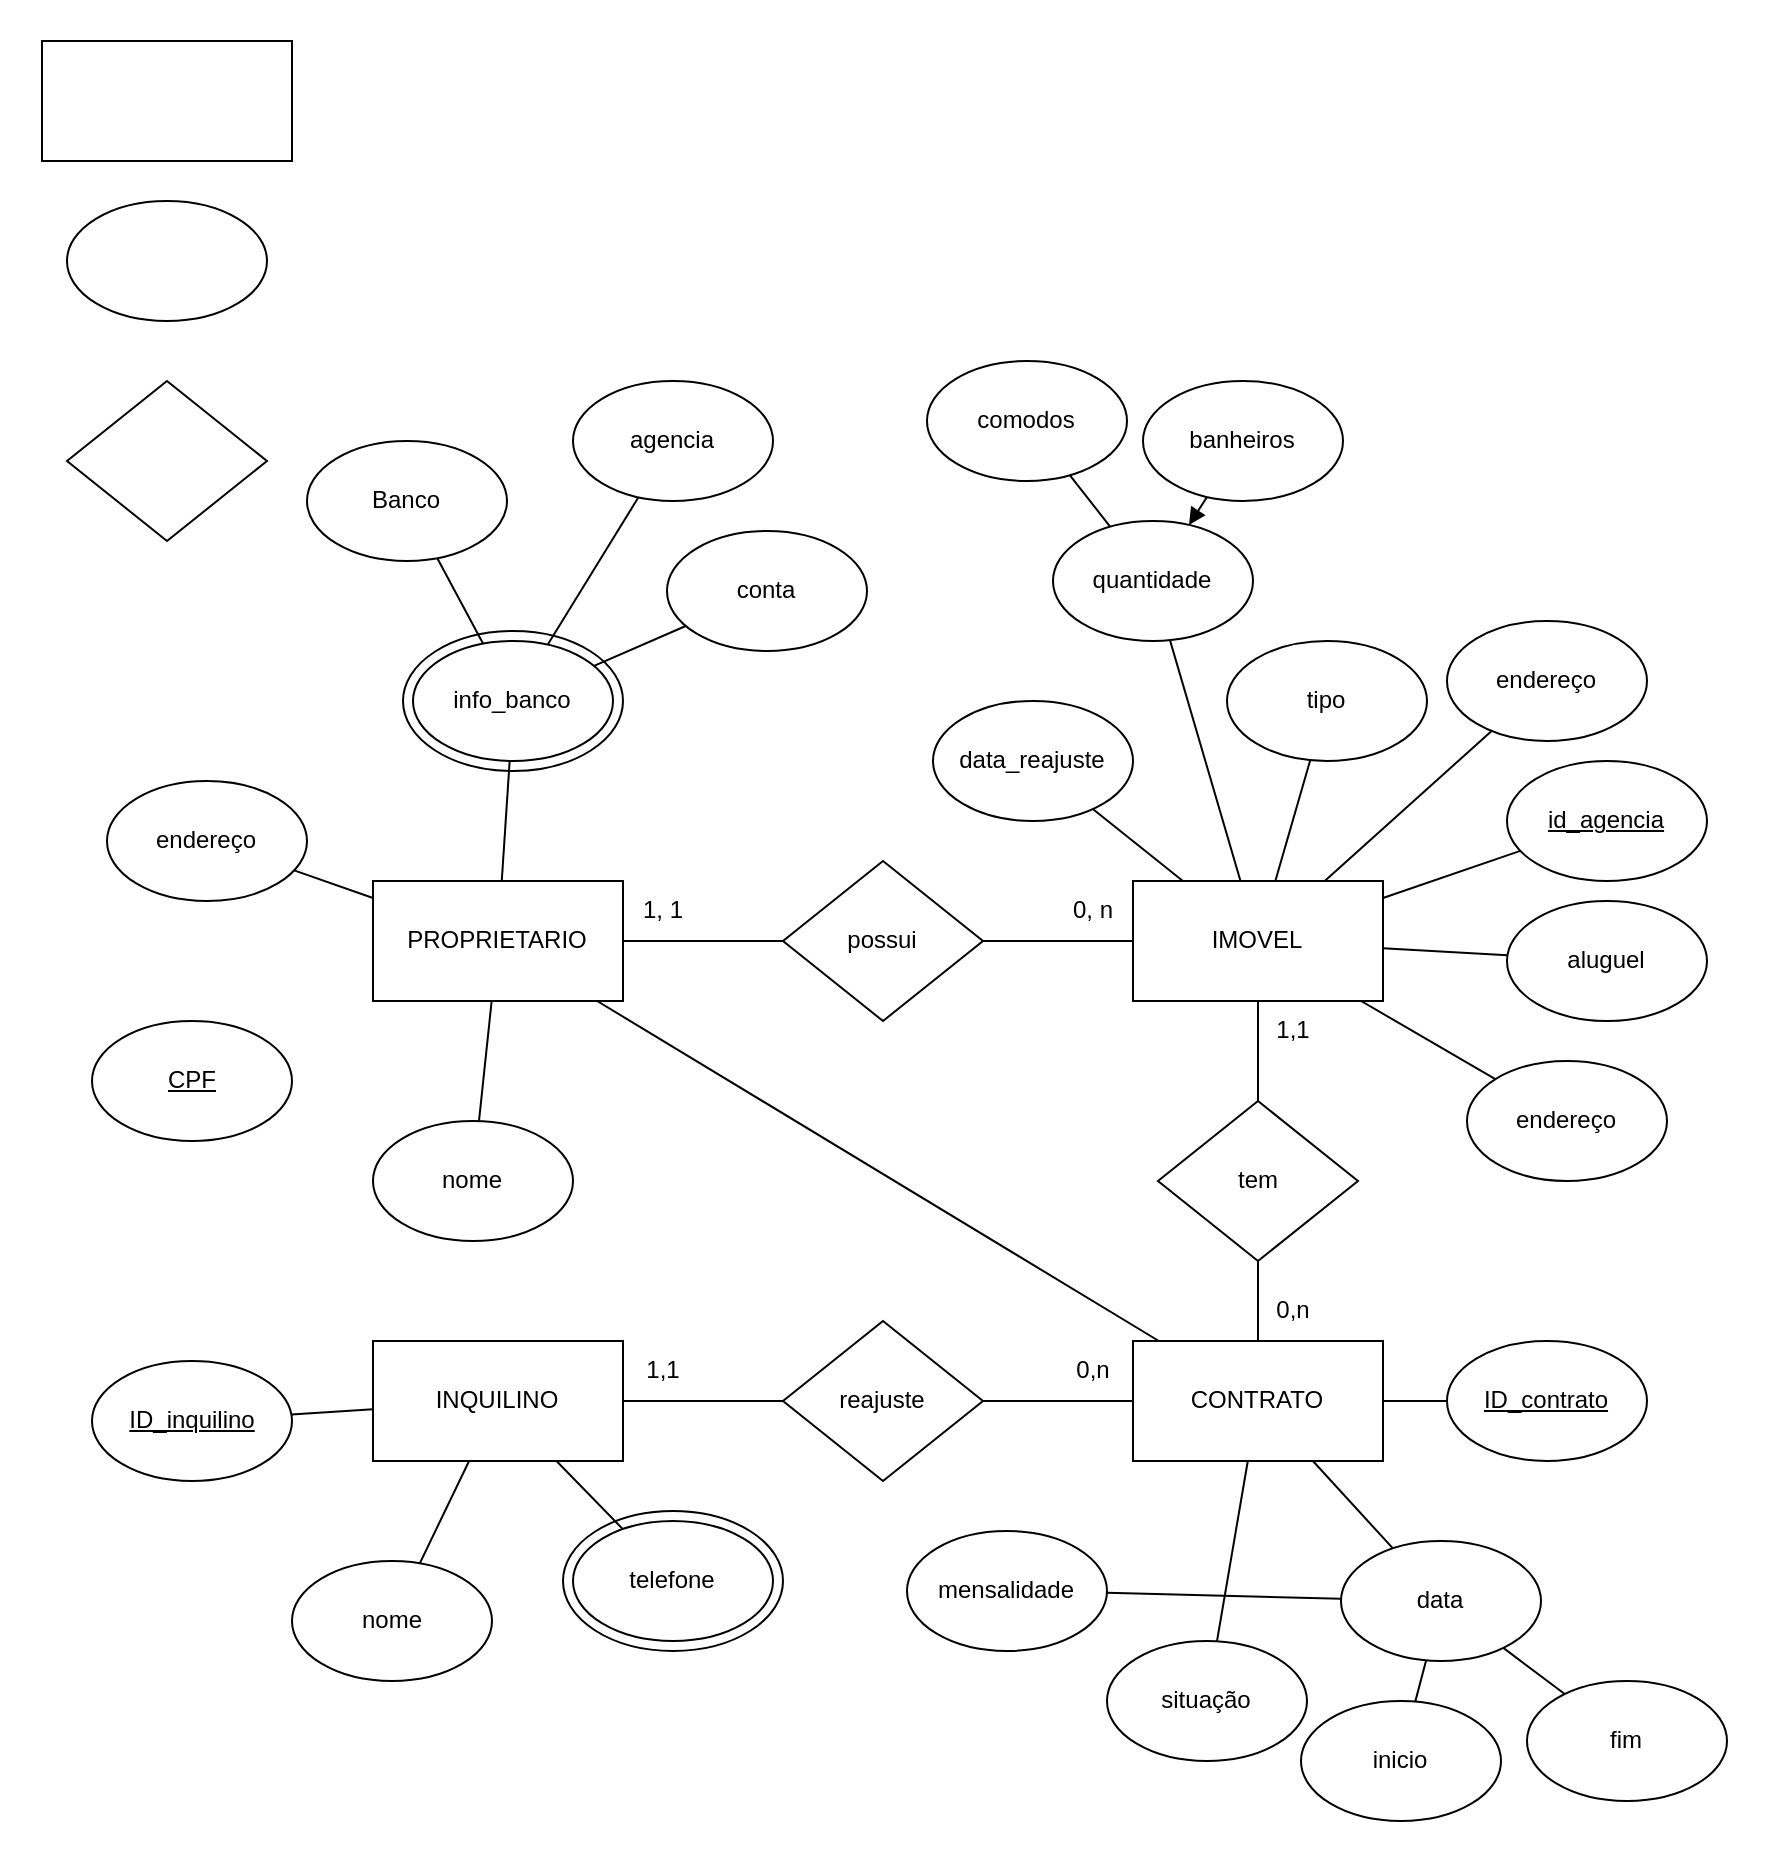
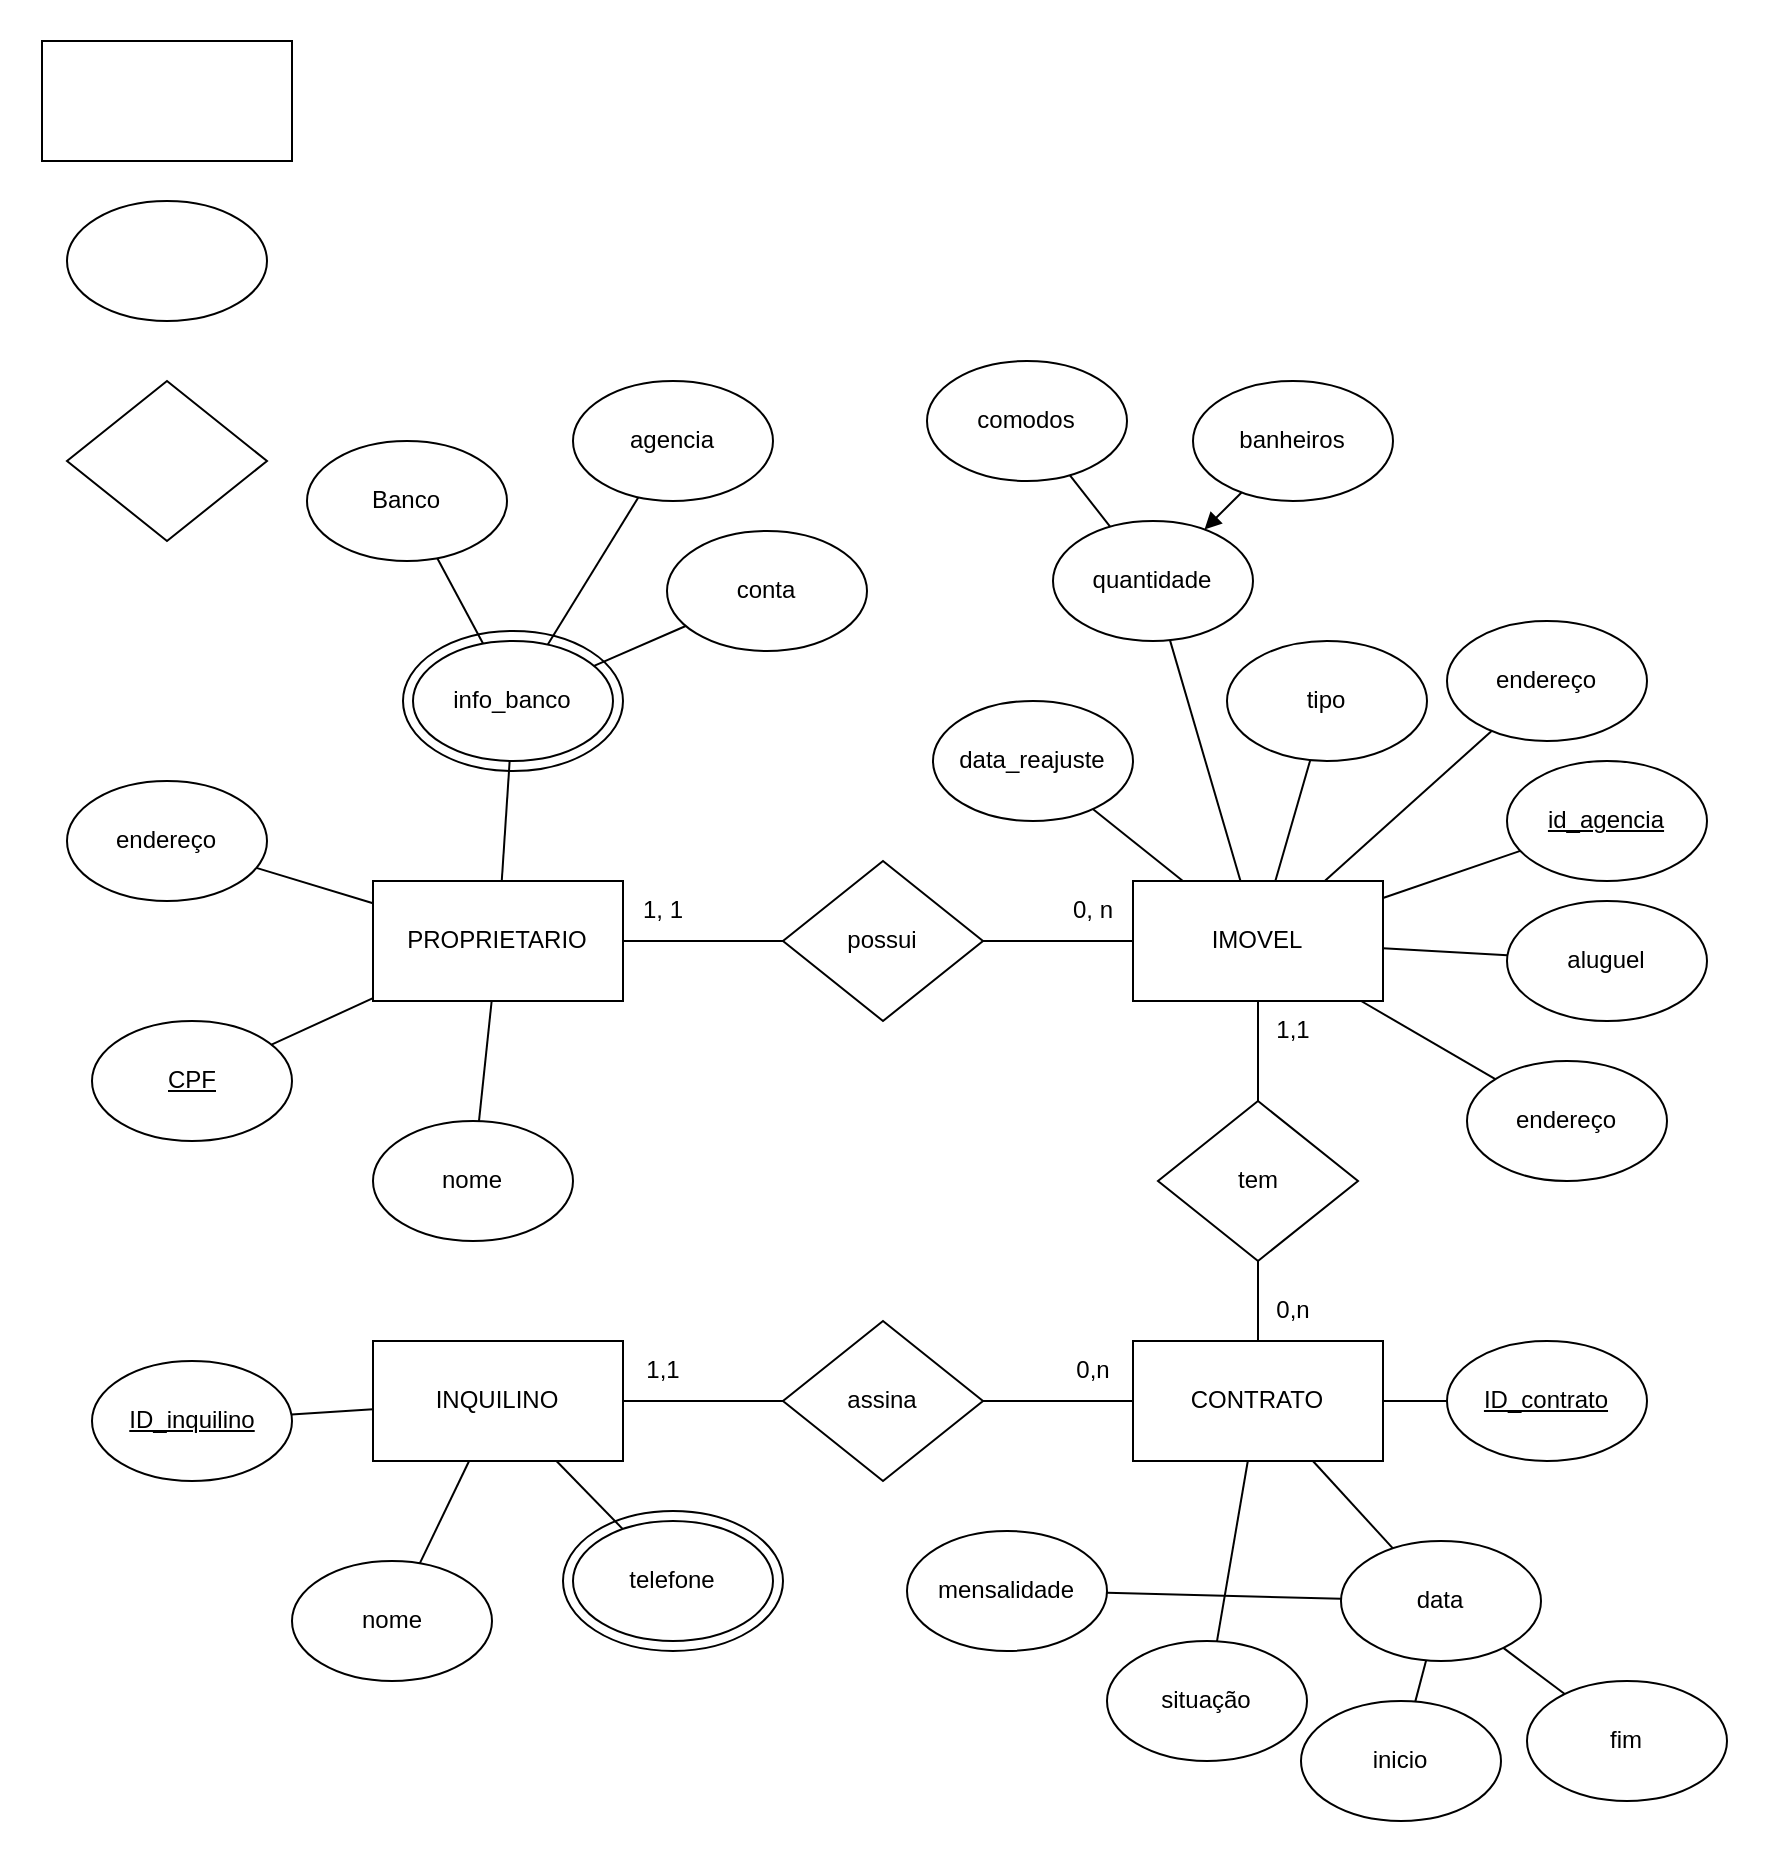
(1243, 441) -> (1293, 441)
(207, 841) -> (167, 841)
(878, 1171) -> (323, 1021)
(883, 1401) -> (883, 1401)
